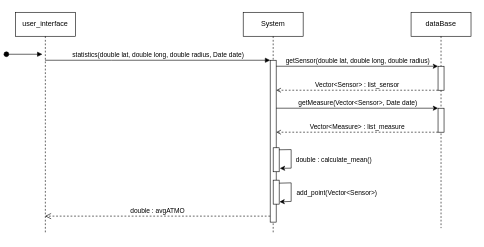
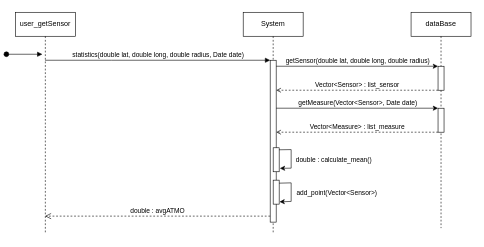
(45, 24) -> (45, 24)
